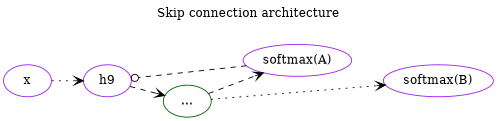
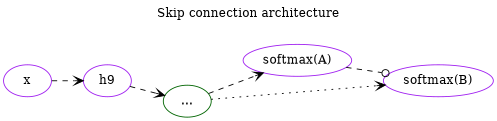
(193, 72) -> (364, 70)
(63, 81) -> (63, 81)
